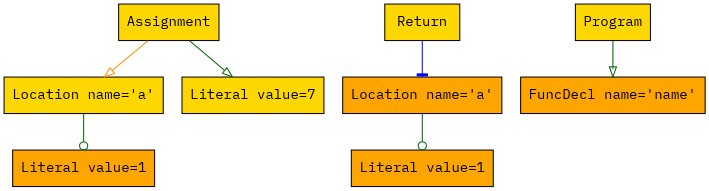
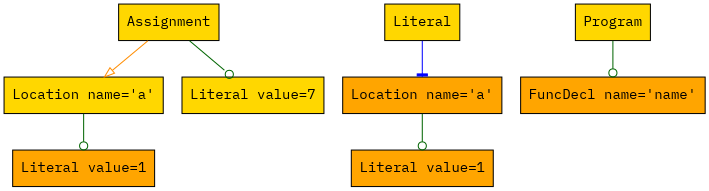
(422, 22) -> (422, 22)
(613, 55) -> (613, 55)
(207, 56) -> (207, 56)
